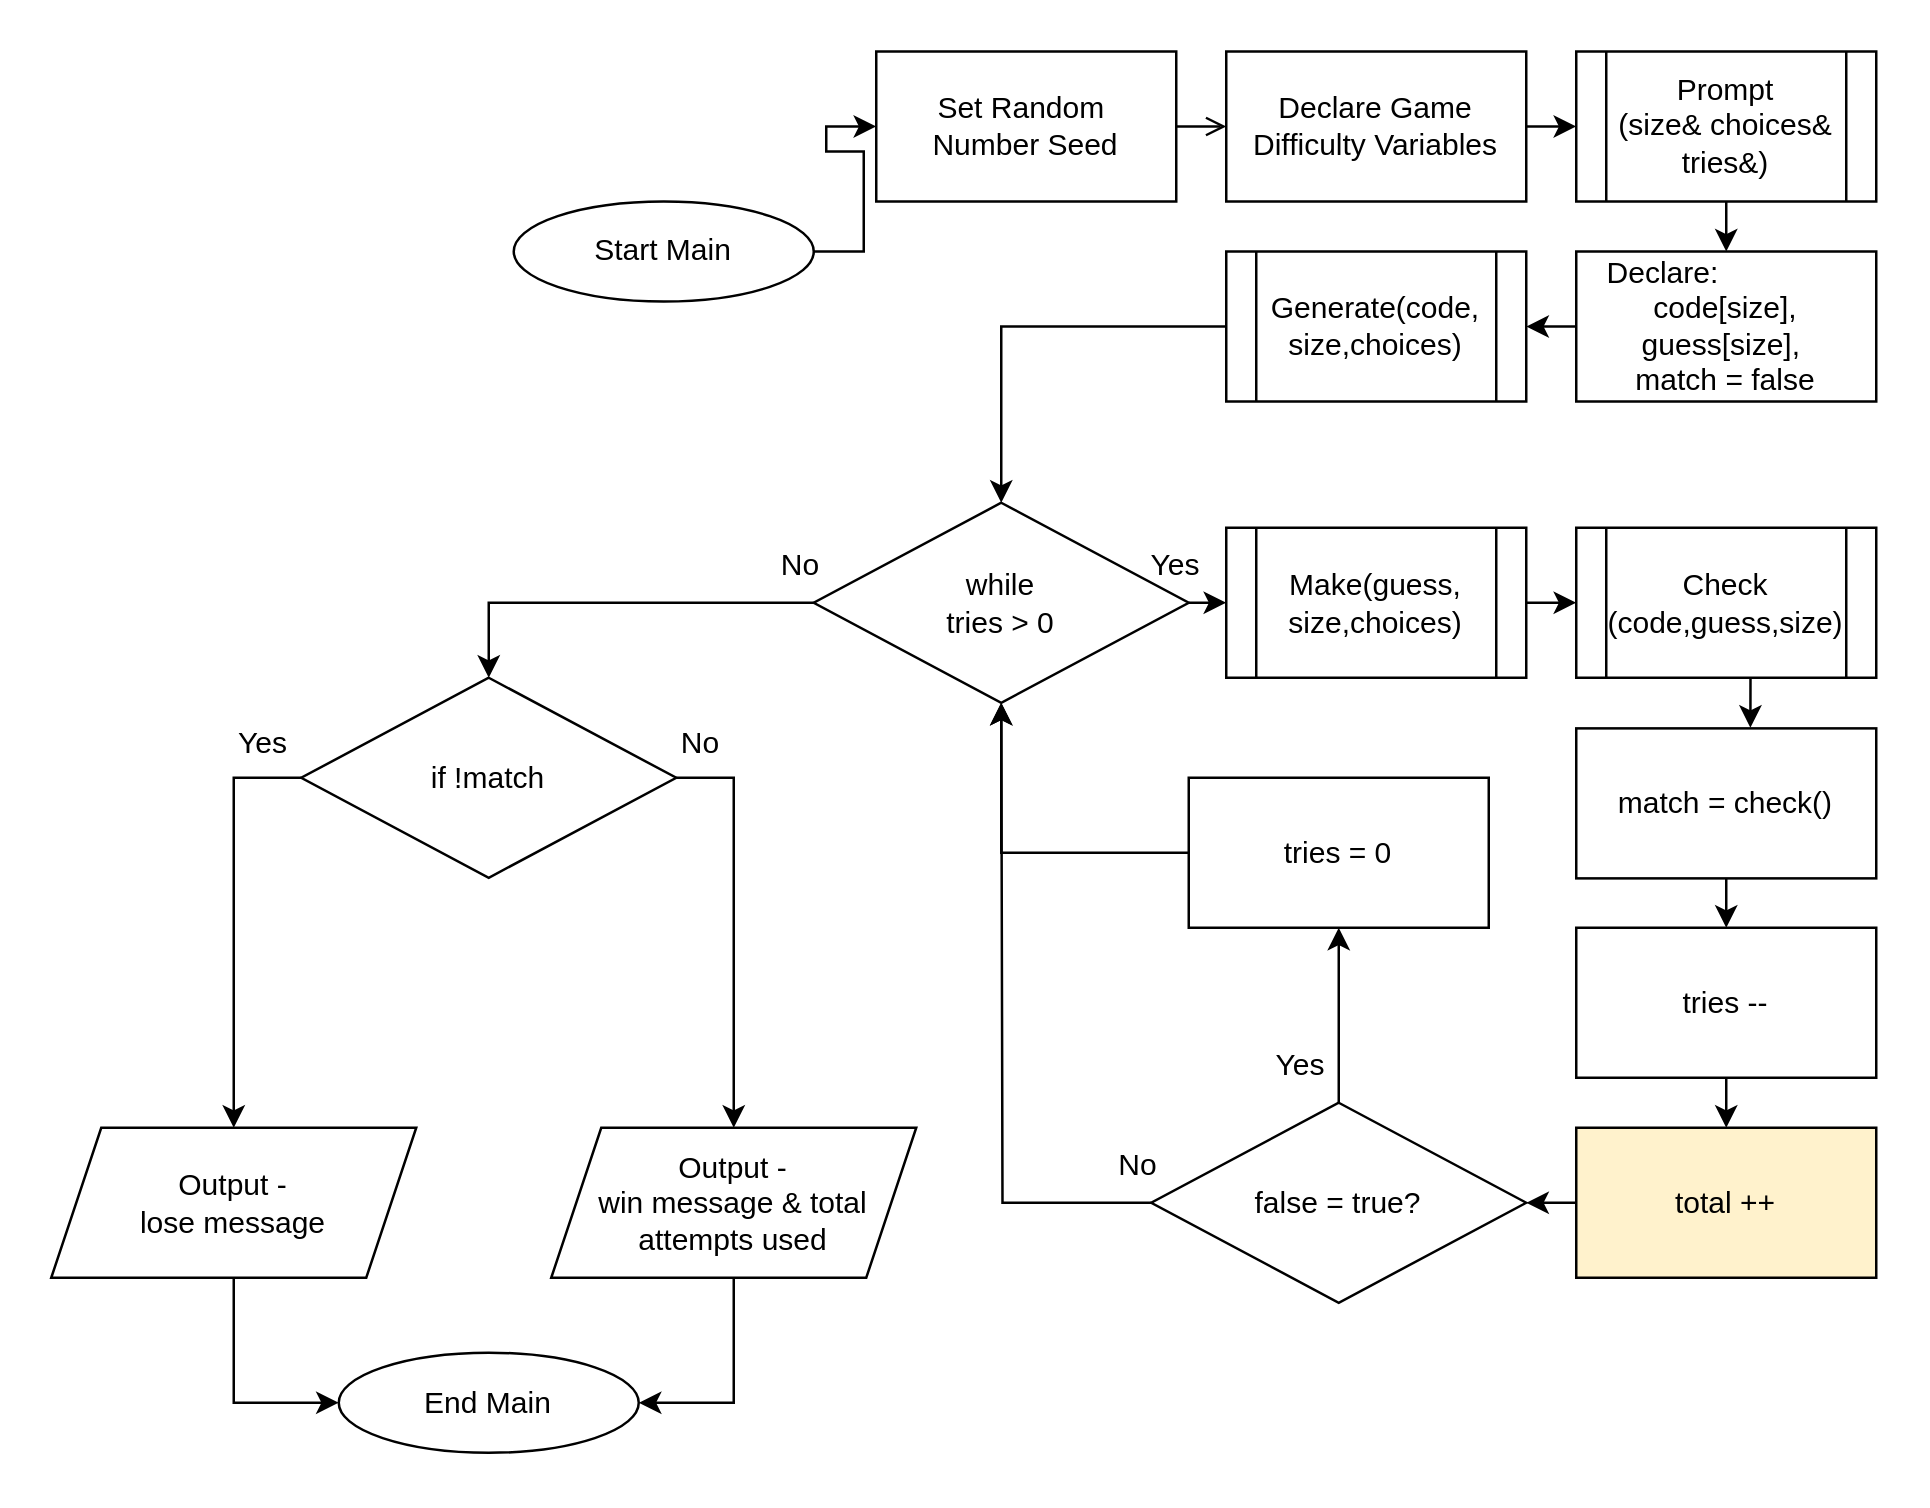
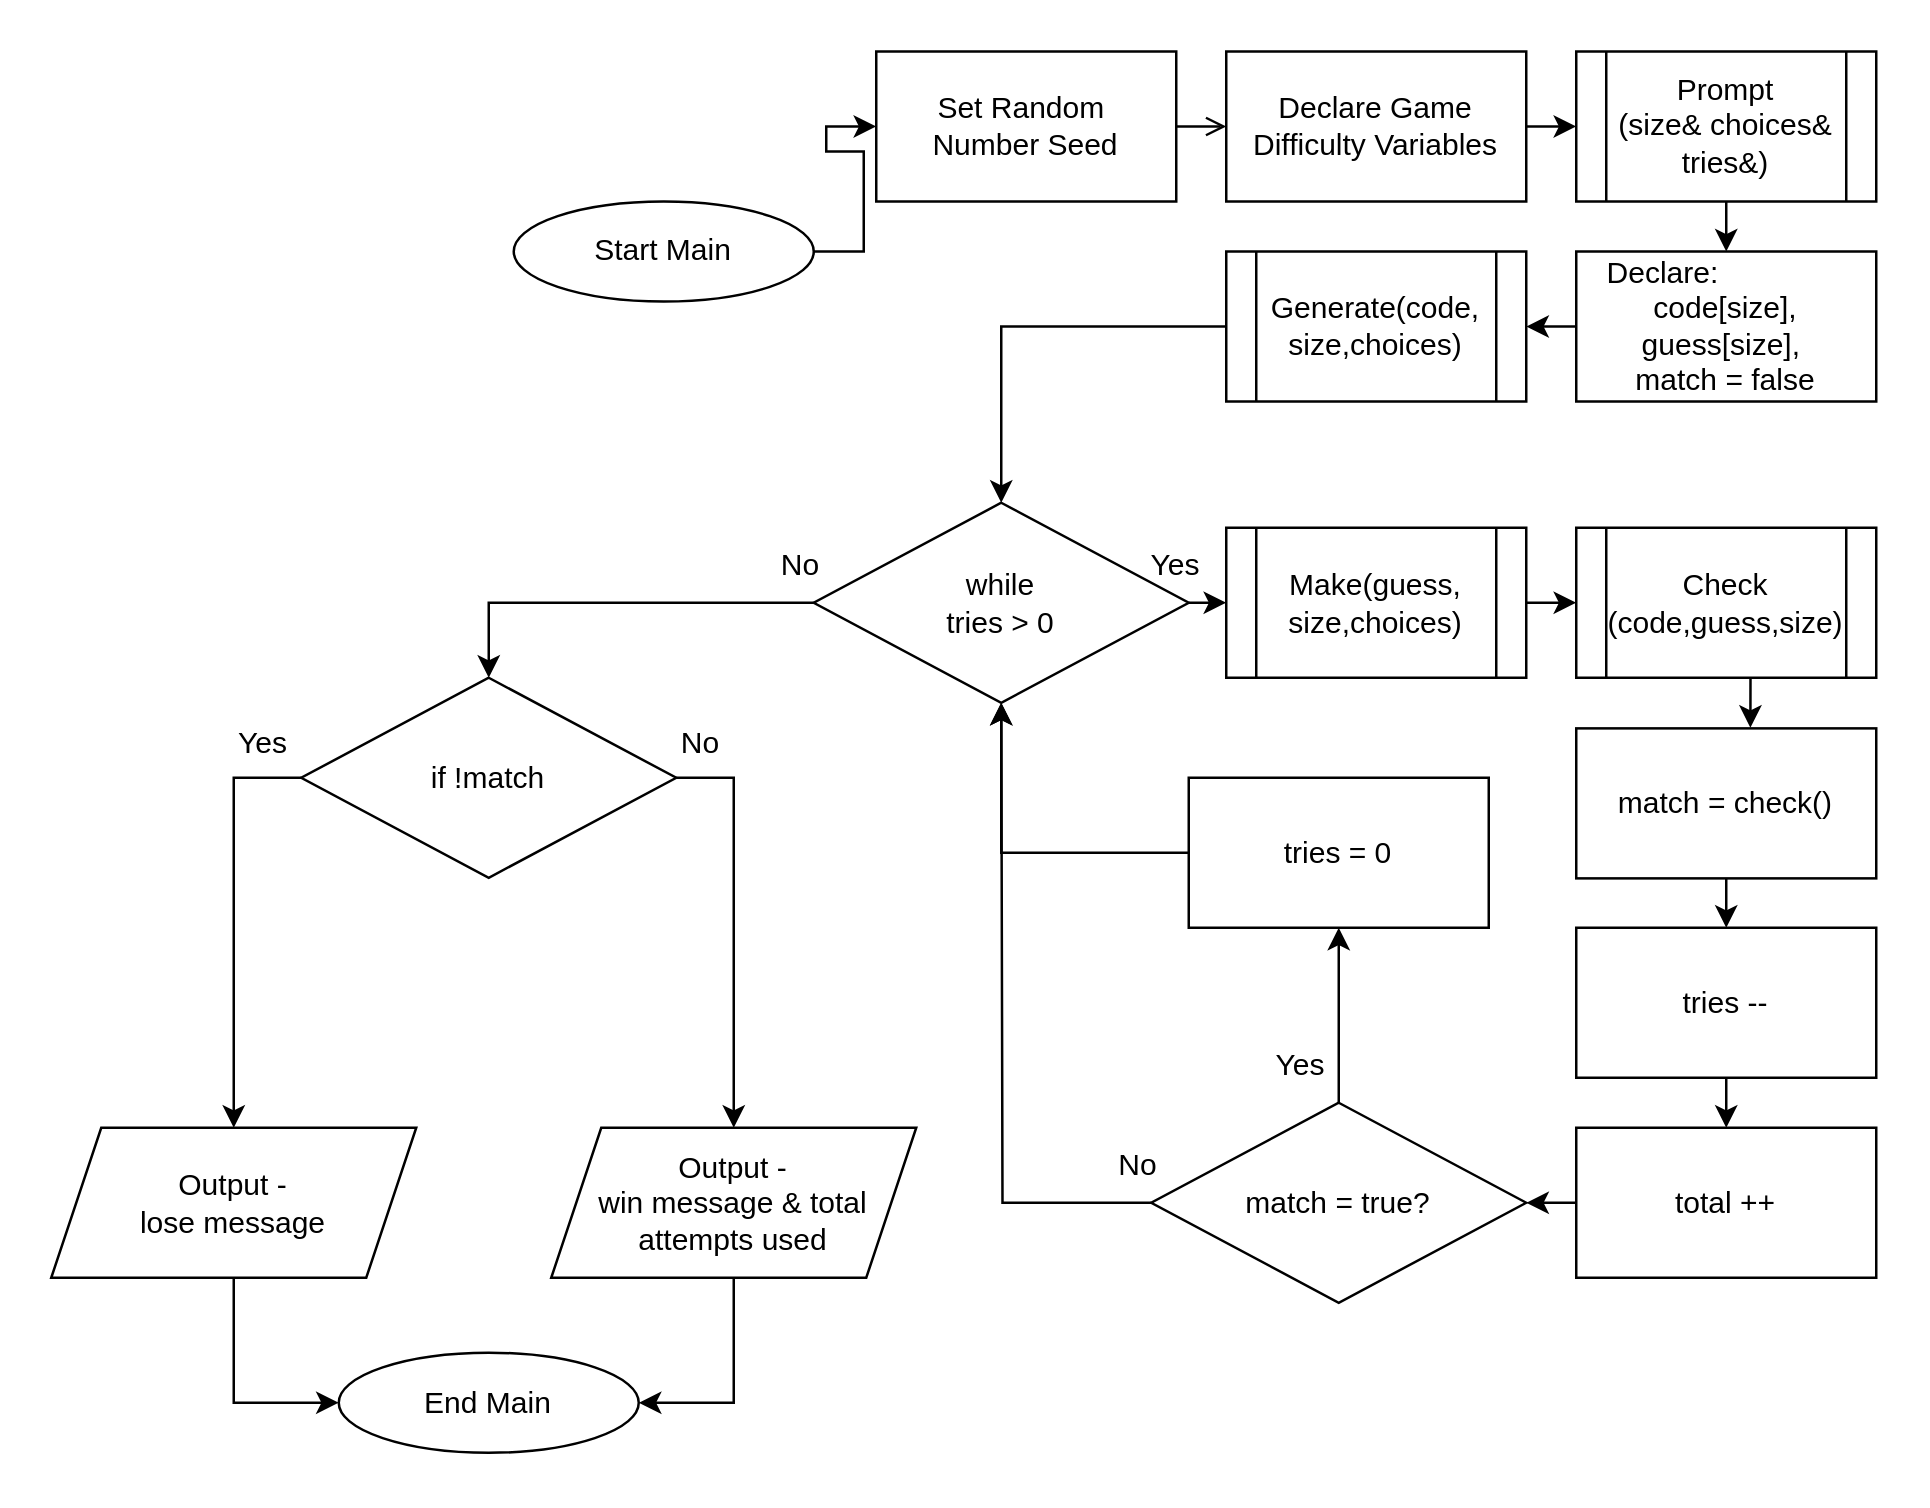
(1726, 1203) -> (1726, 1203)
(1339, 1204) -> (1339, 1204)
